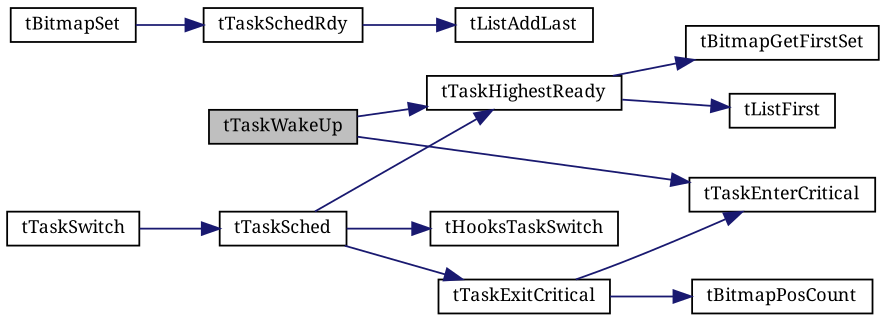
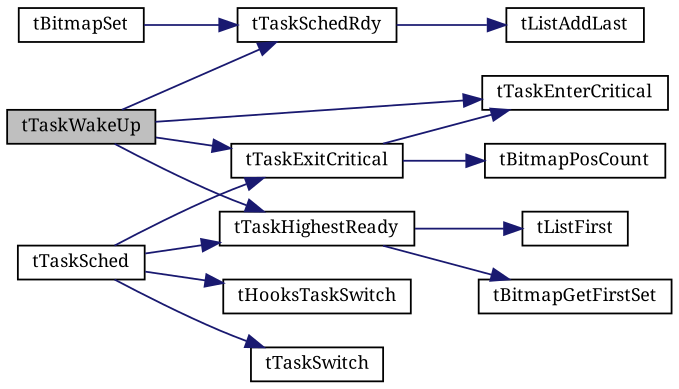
none -> (191, 80)
none -> (184, 142)
(171, 229) -> (180, 312)
